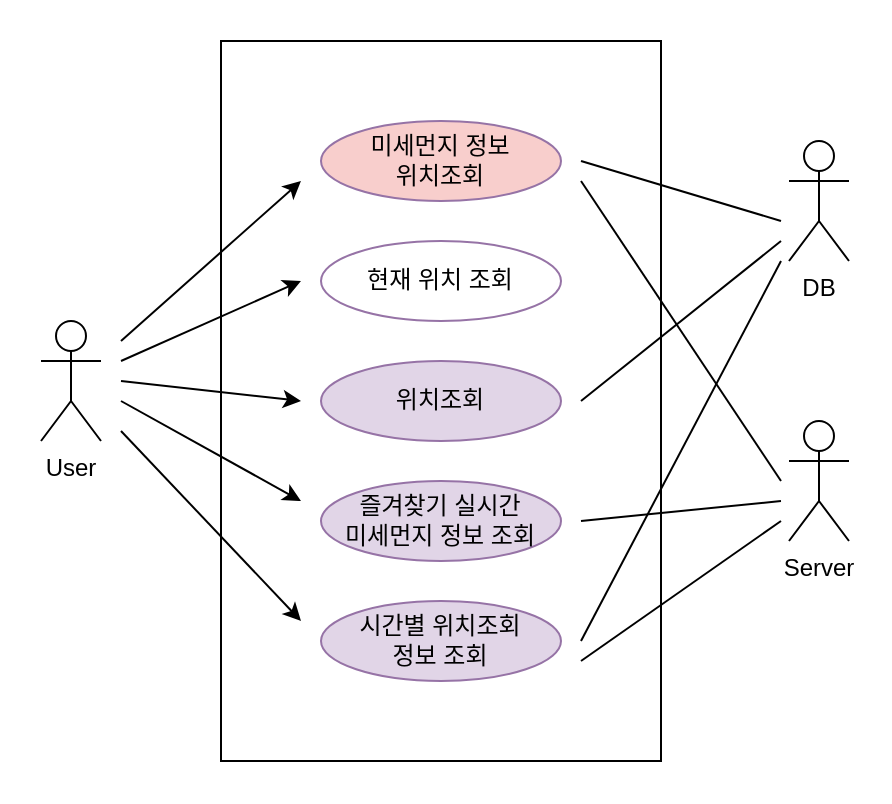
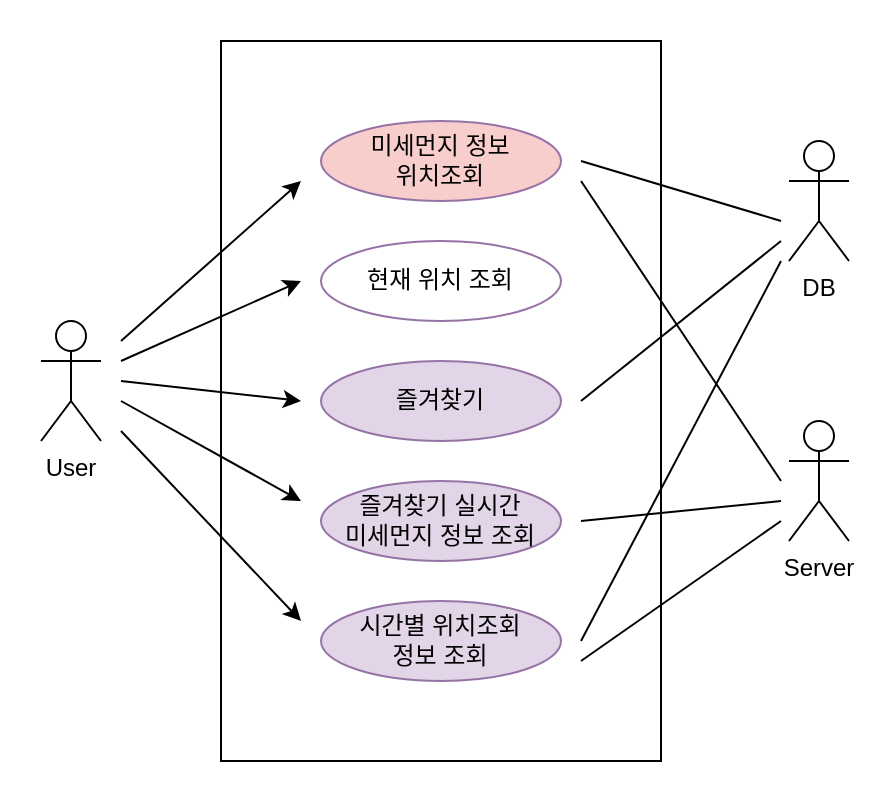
(441, 401) -> (441, 401)
